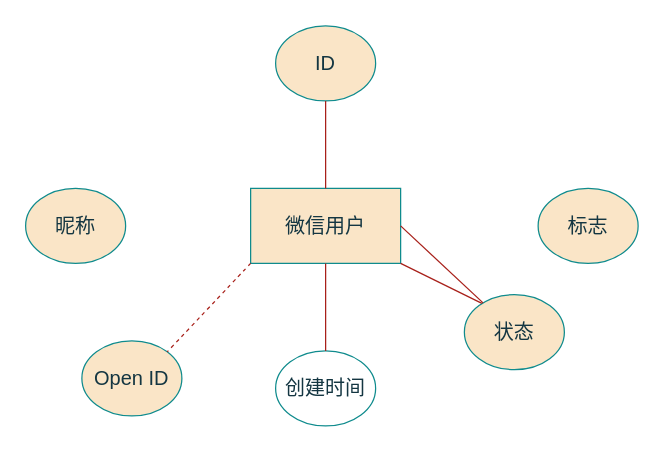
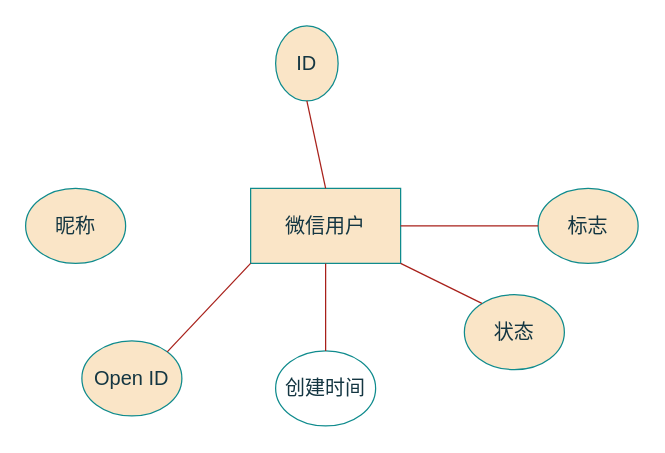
(326, 63) -> (307, 63)
(443, 265) -> (470, 226)
(208, 309) -> (208, 309)
